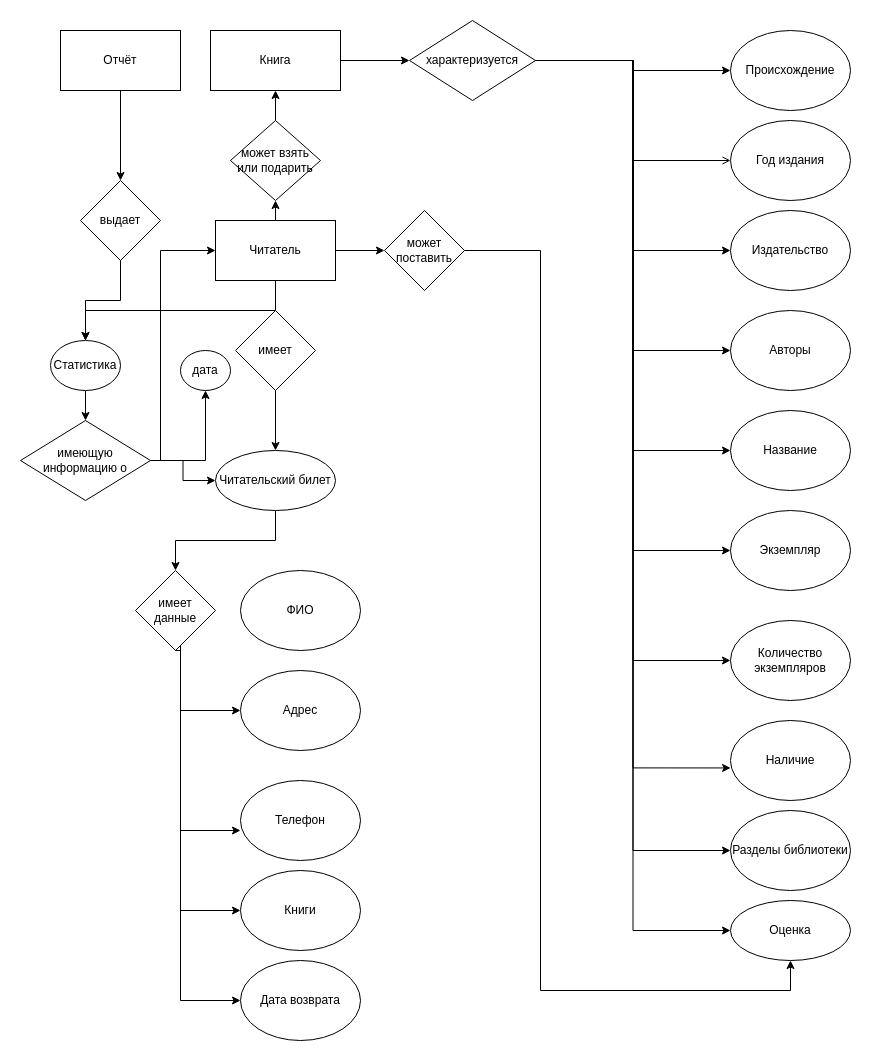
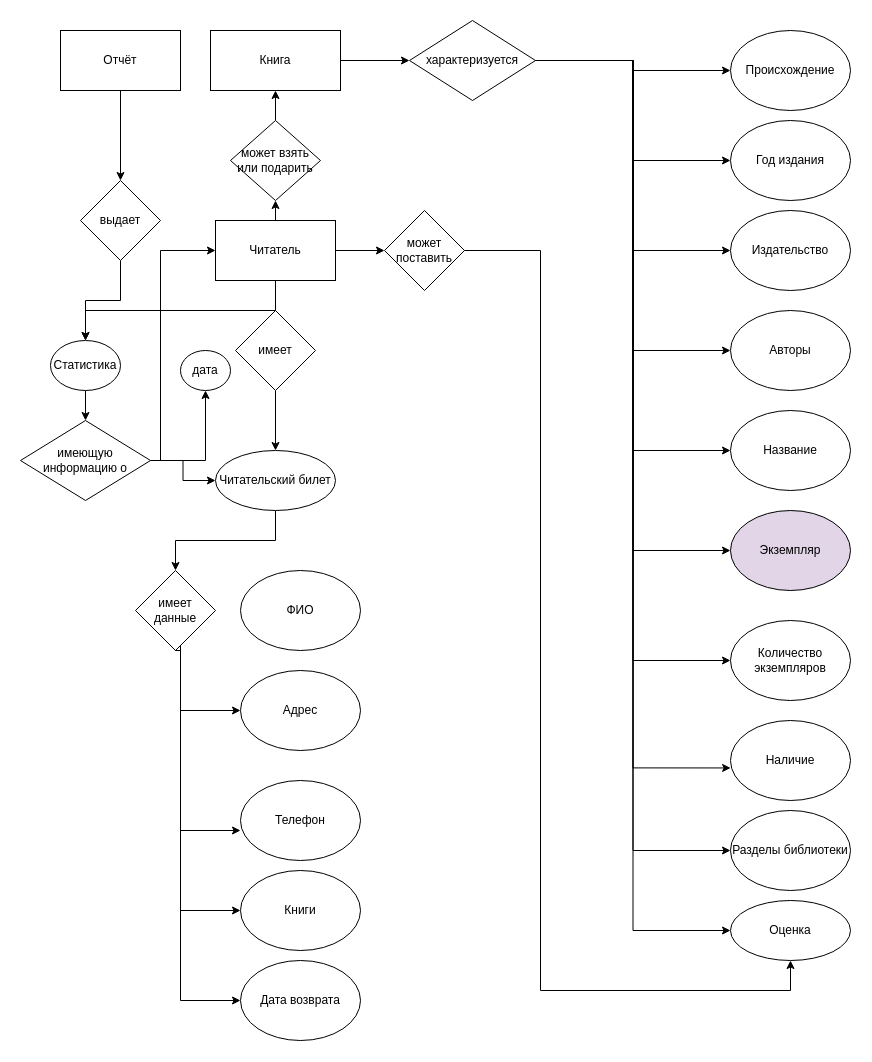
(724, 161) -> (722, 161)
(791, 551) -> (791, 551)
